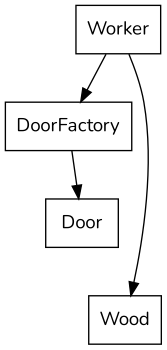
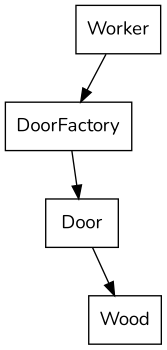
(148, 167) -> (101, 266)
